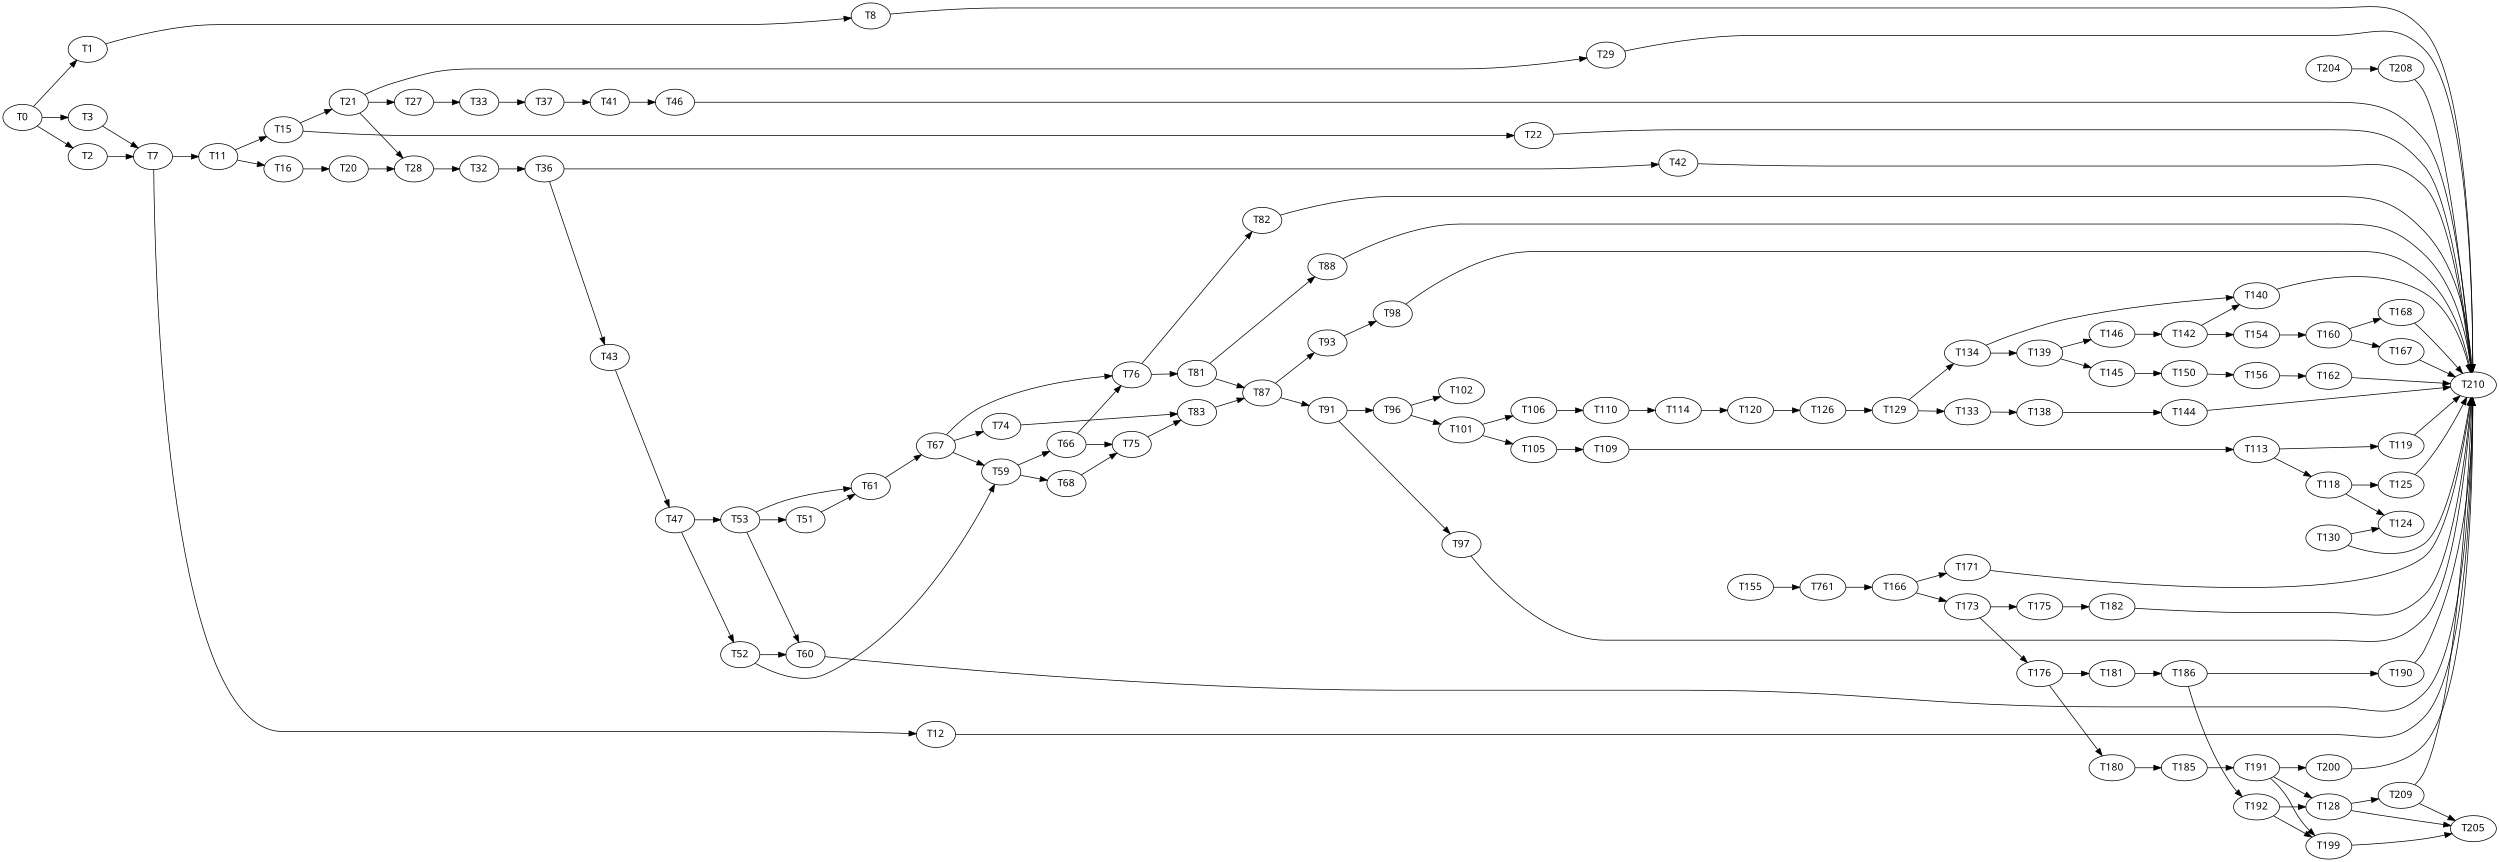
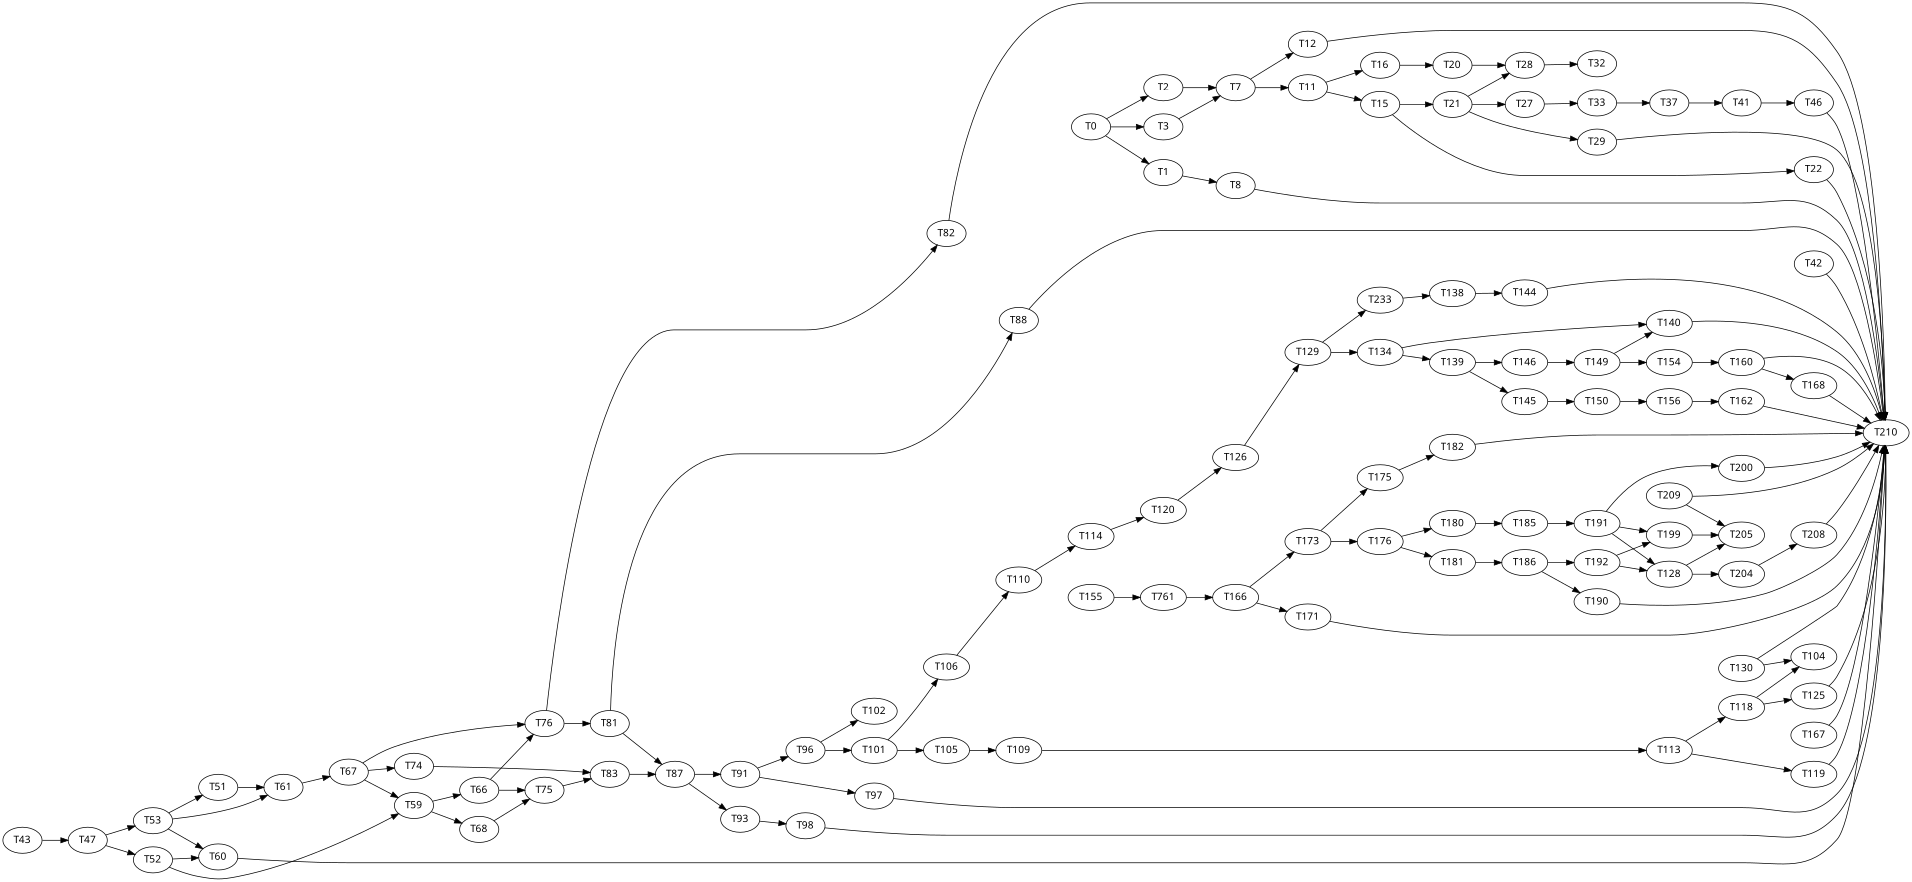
(544, 169) -> none
(2184, 334) -> (1597, 363)
(2361, 342) -> (1832, 364)
(1967, 412) -> (1380, 300)
(2401, 524) -> (1814, 657)
(2361, 802) -> (1702, 574)
